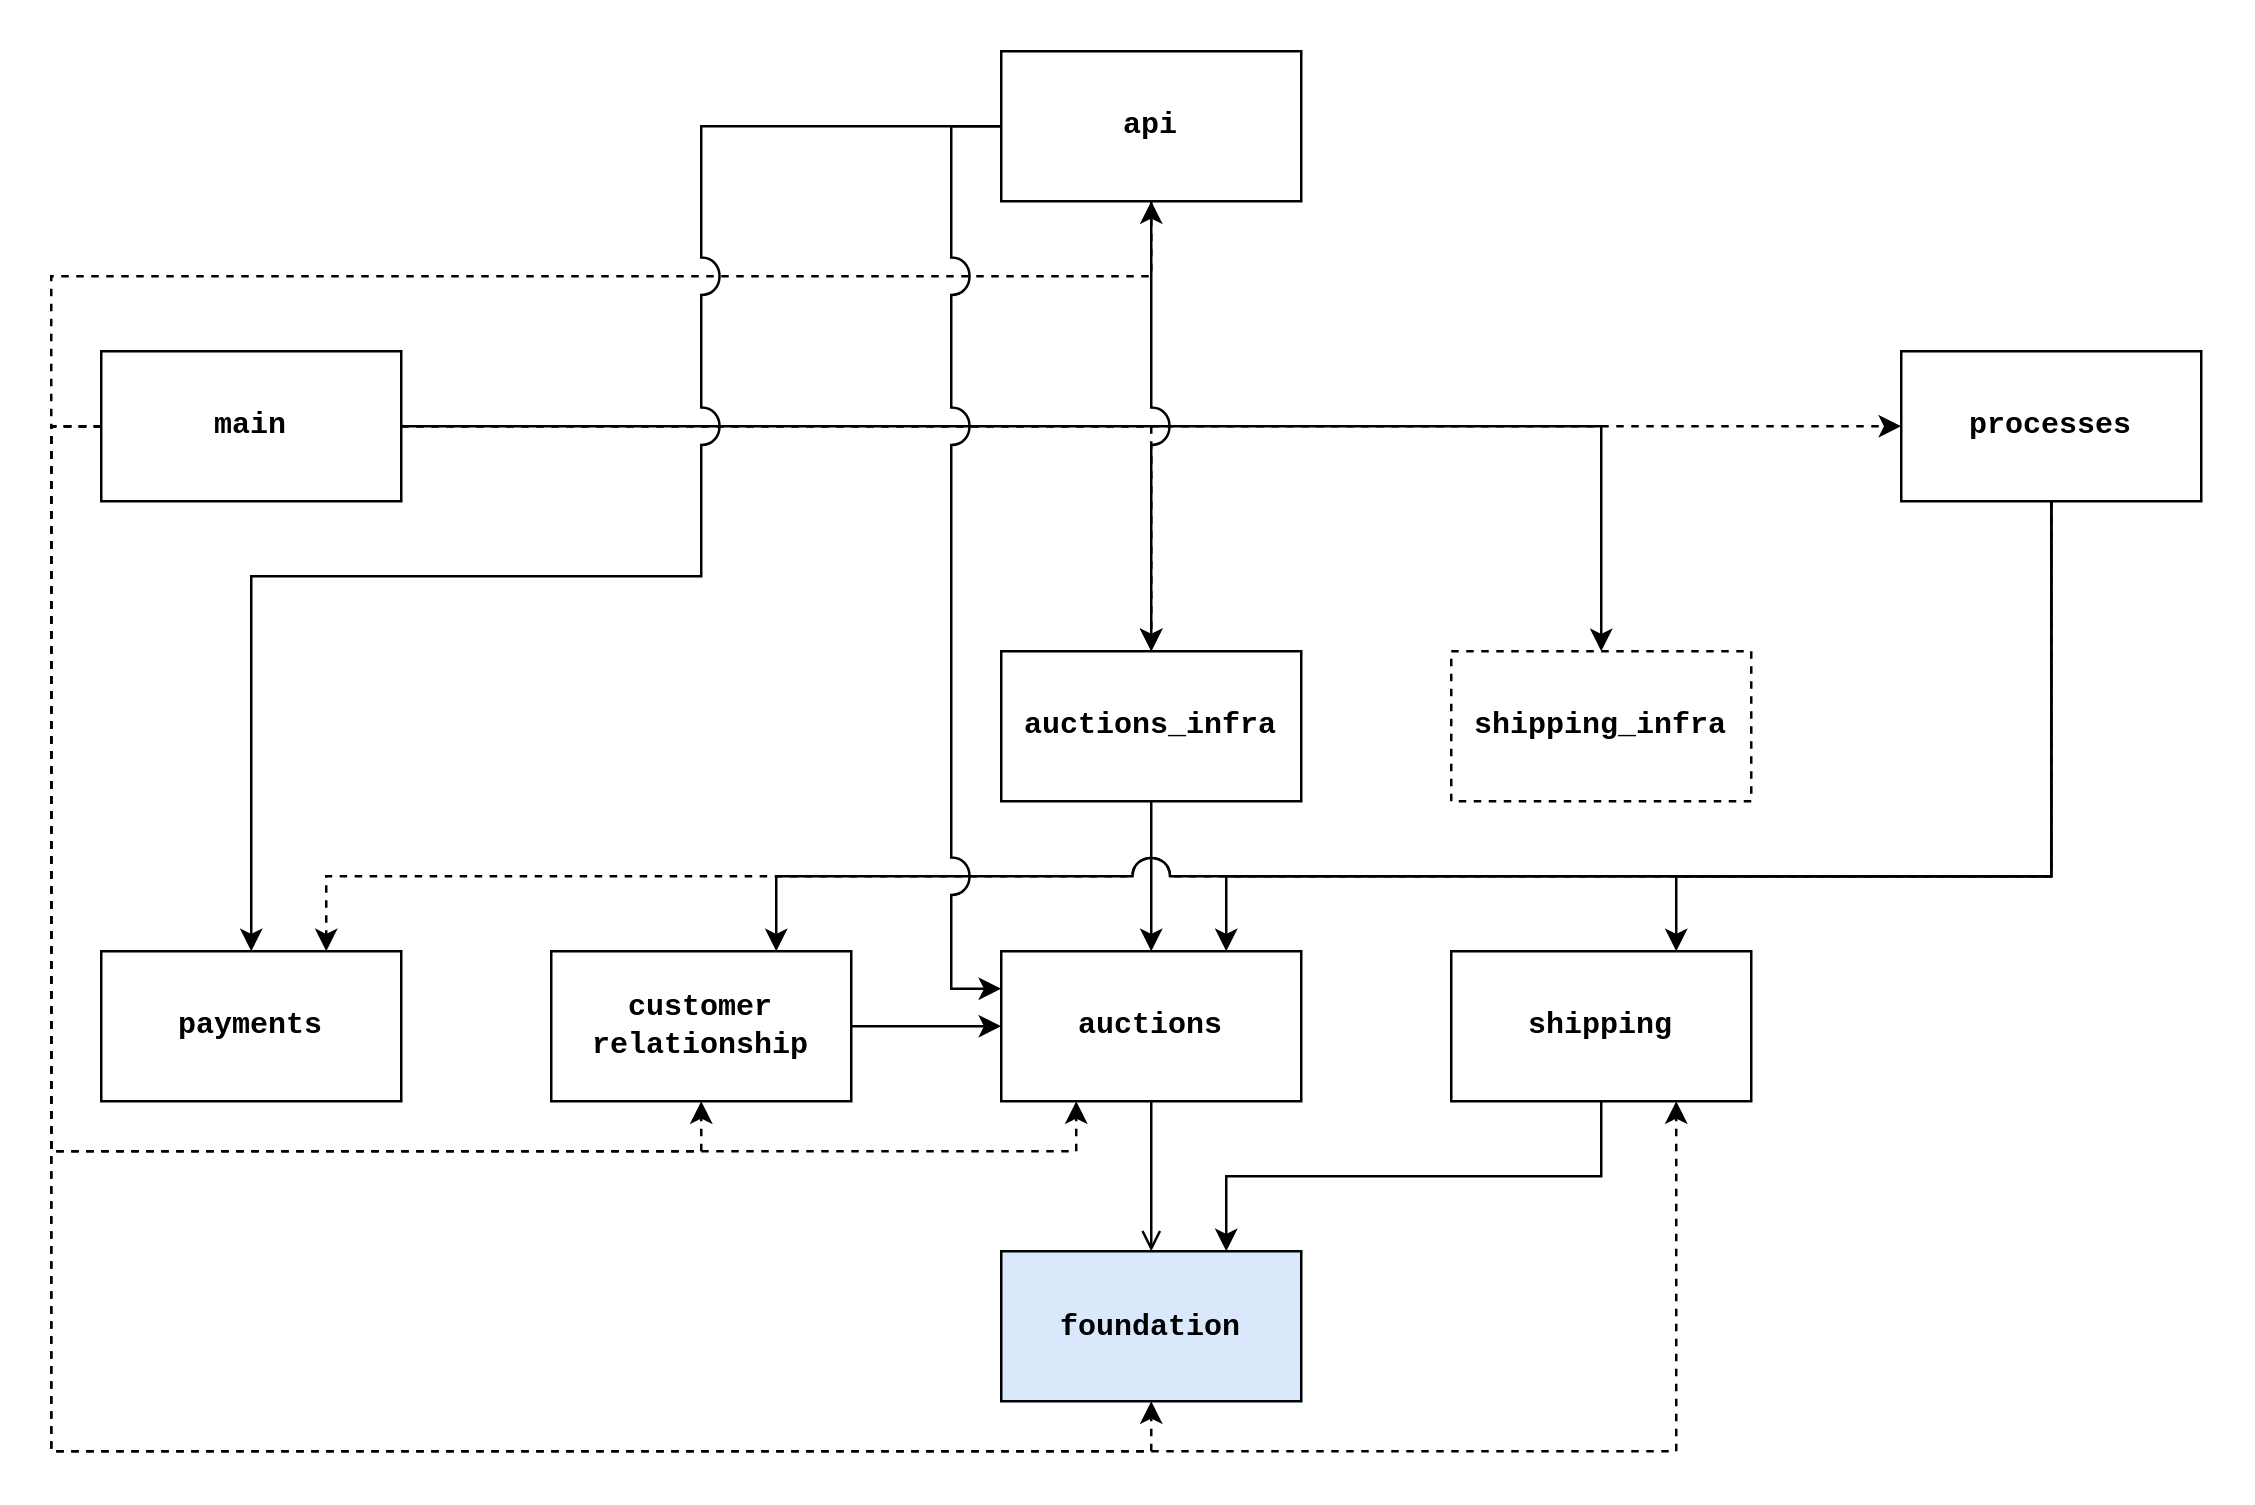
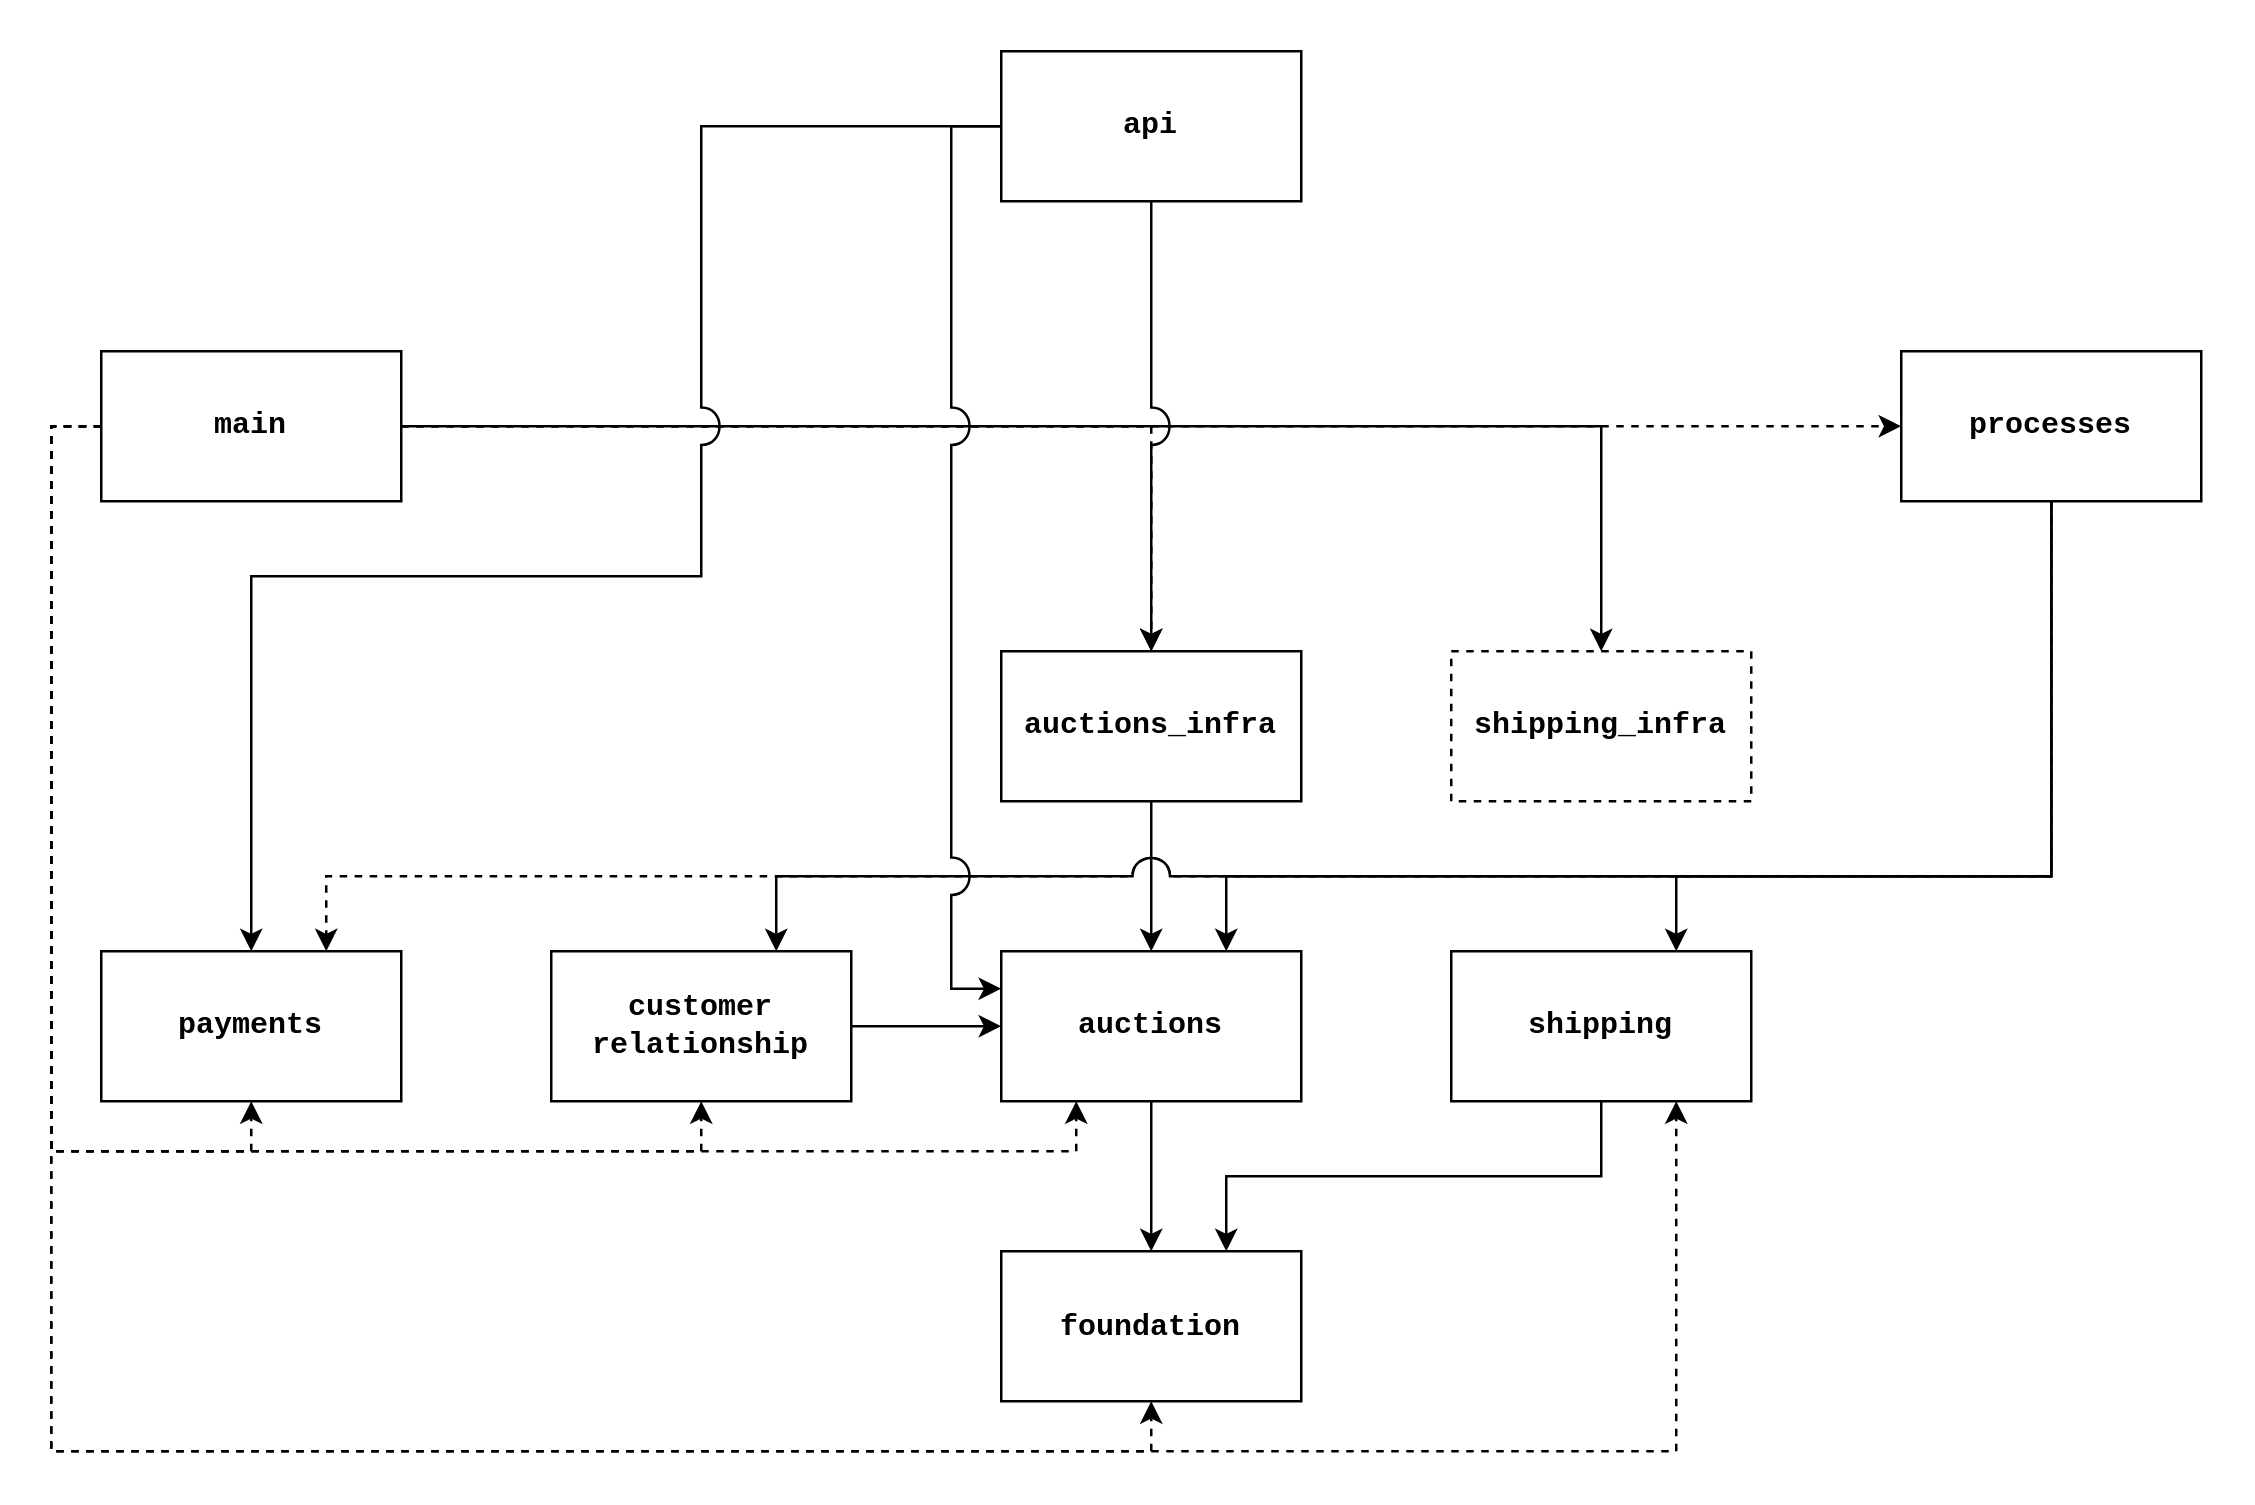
(303, 276) -> (251, 1132)
(1151, 1237) -> (1151, 1233)
(1151, 1326) -> (1151, 1326)
